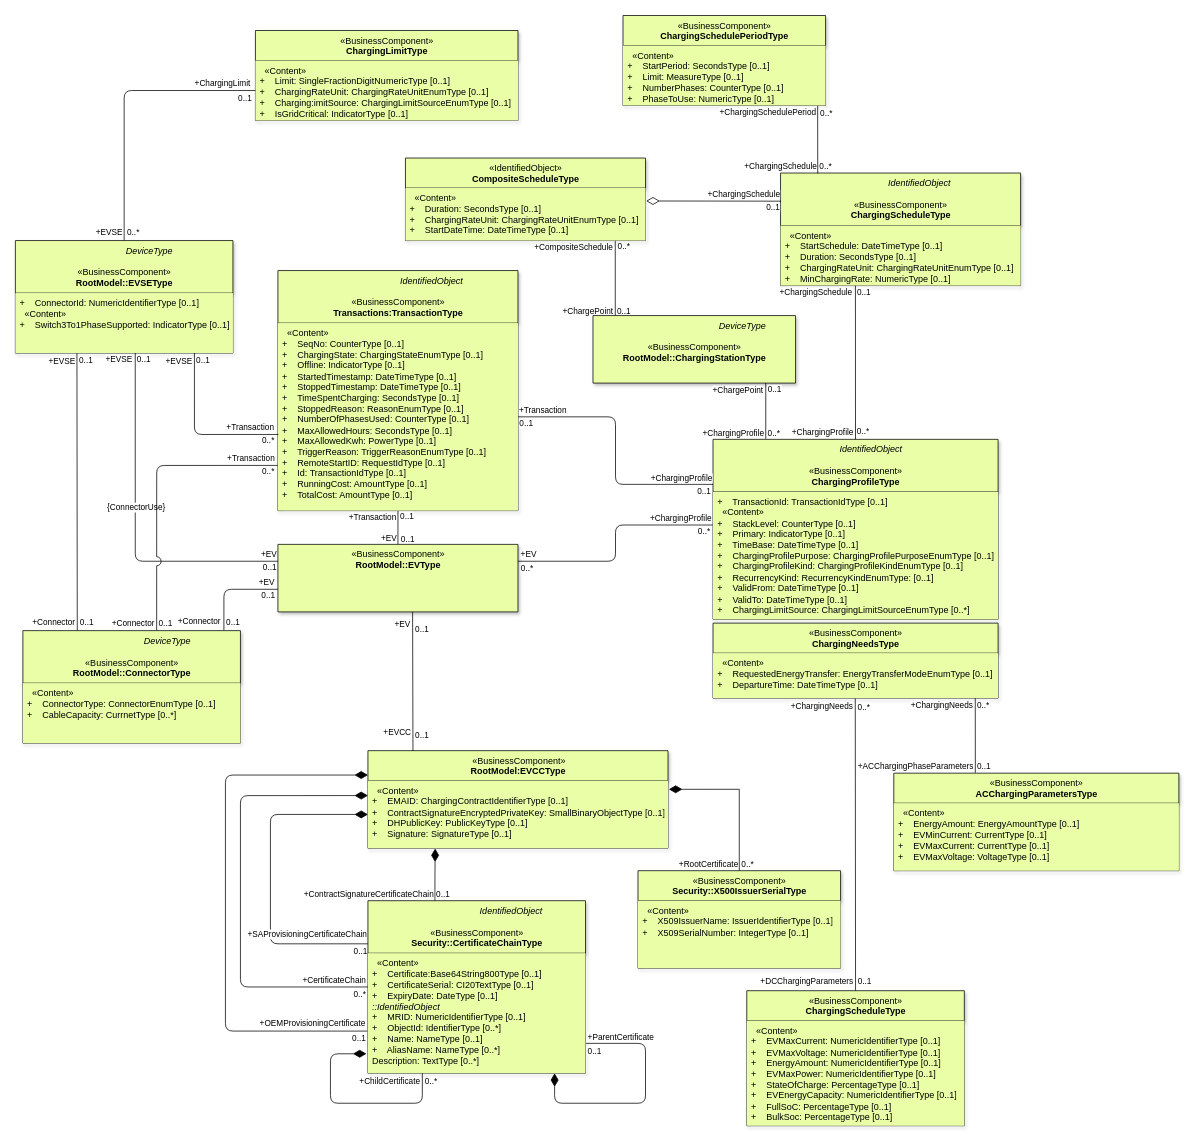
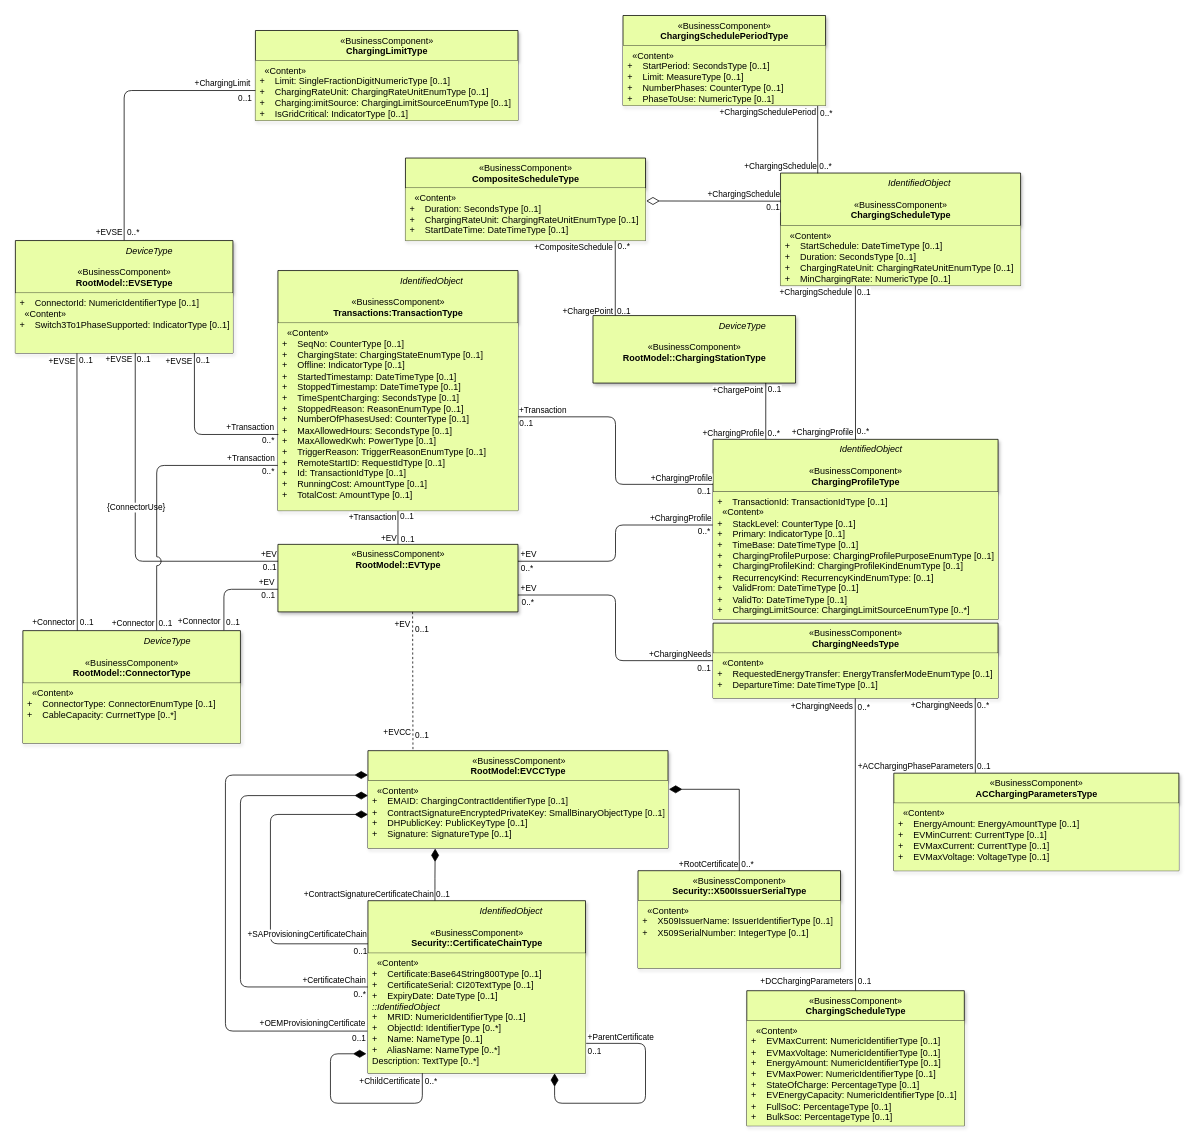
(526, 174) -> (526, 174)
none -> (615, 628)
(413, 682) -> (413, 682)
